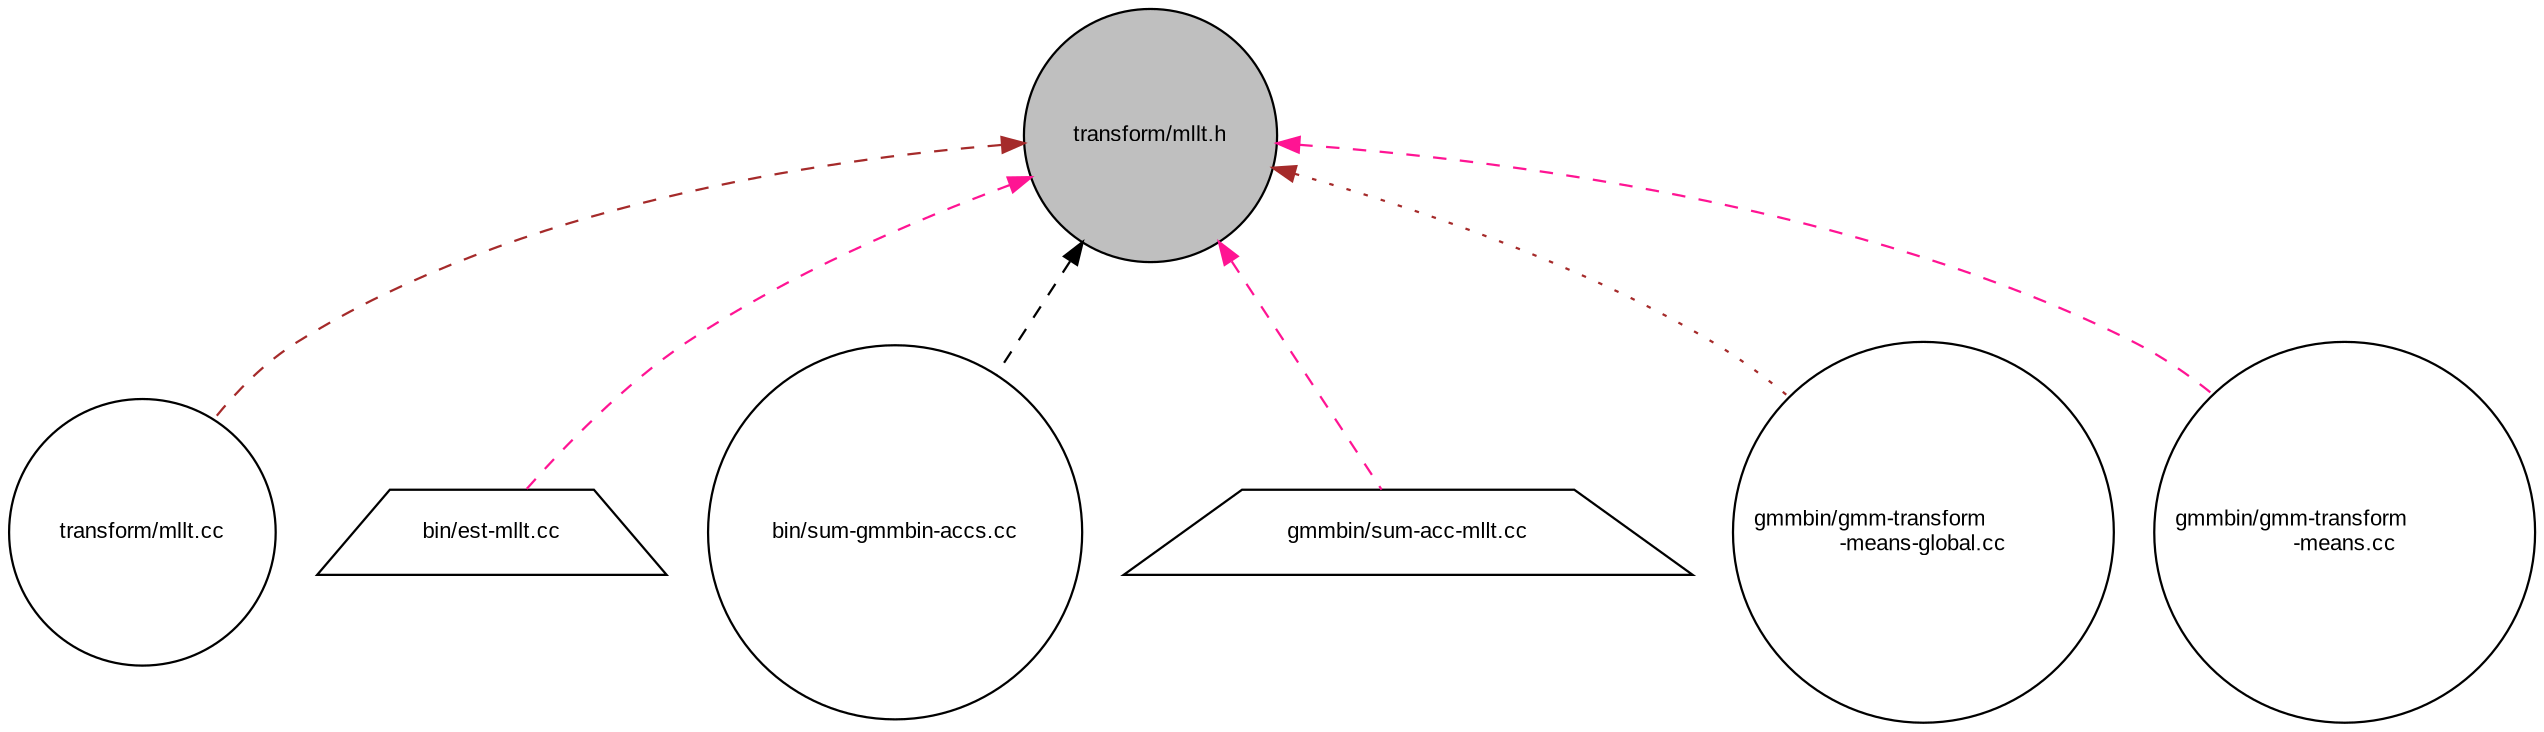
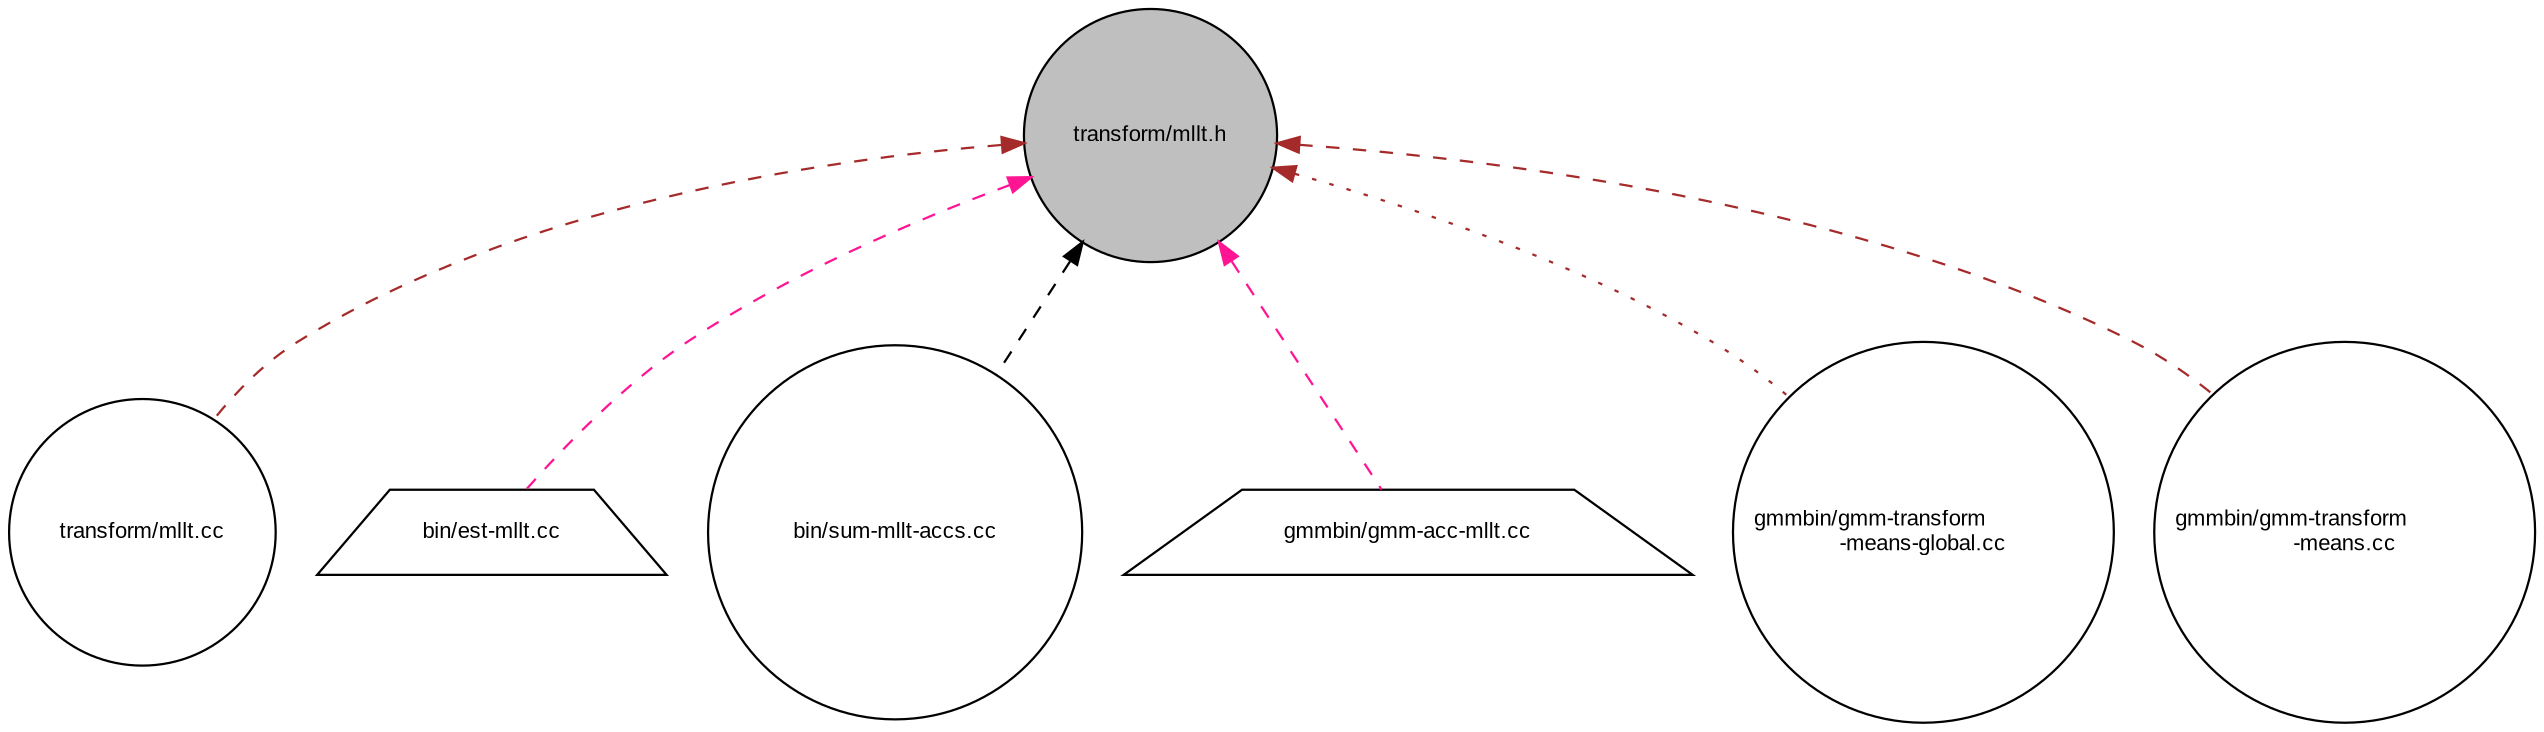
(1772, 216) -> (1772, 216)
(895, 532) -> (895, 532)
(1408, 532) -> (1408, 532)
